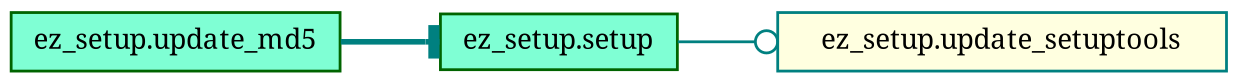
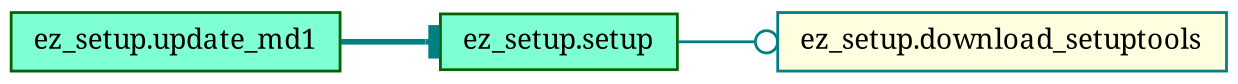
(176, 42) -> (176, 42)
(1002, 42) -> (1002, 42)
